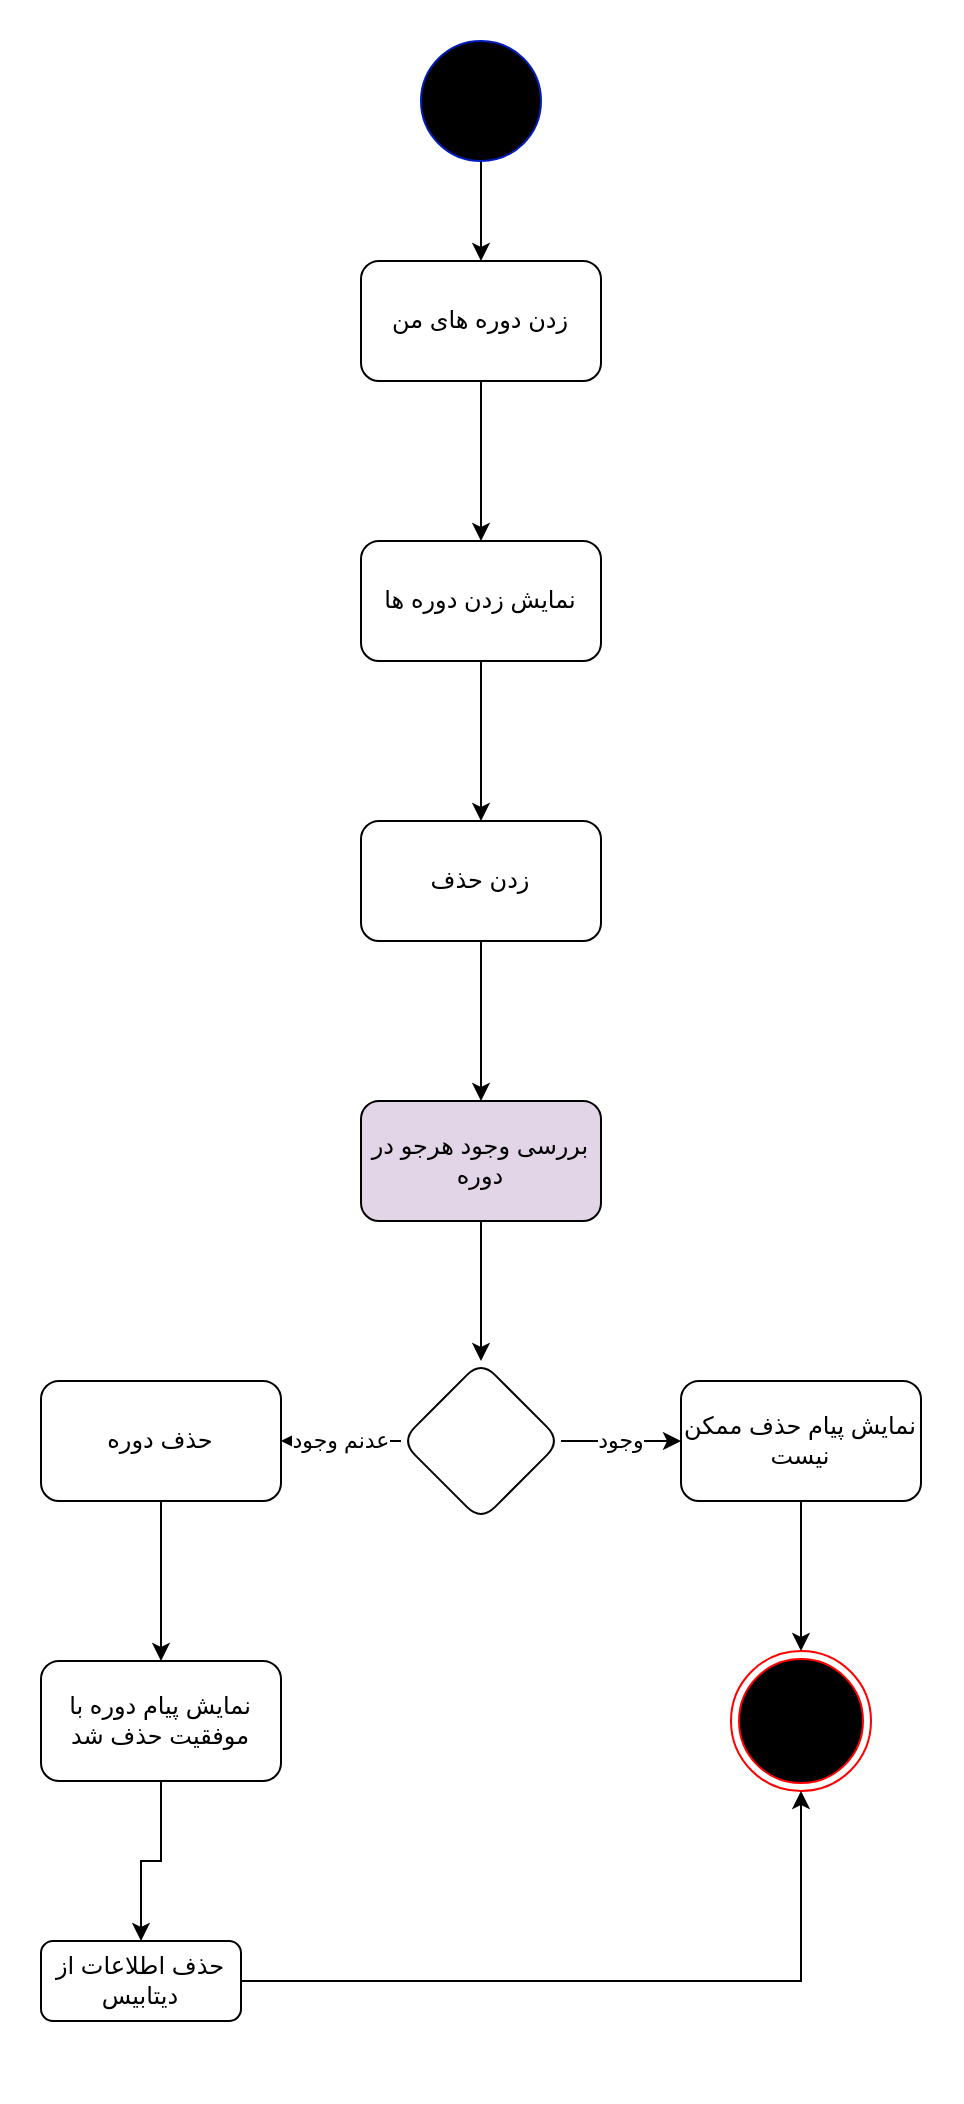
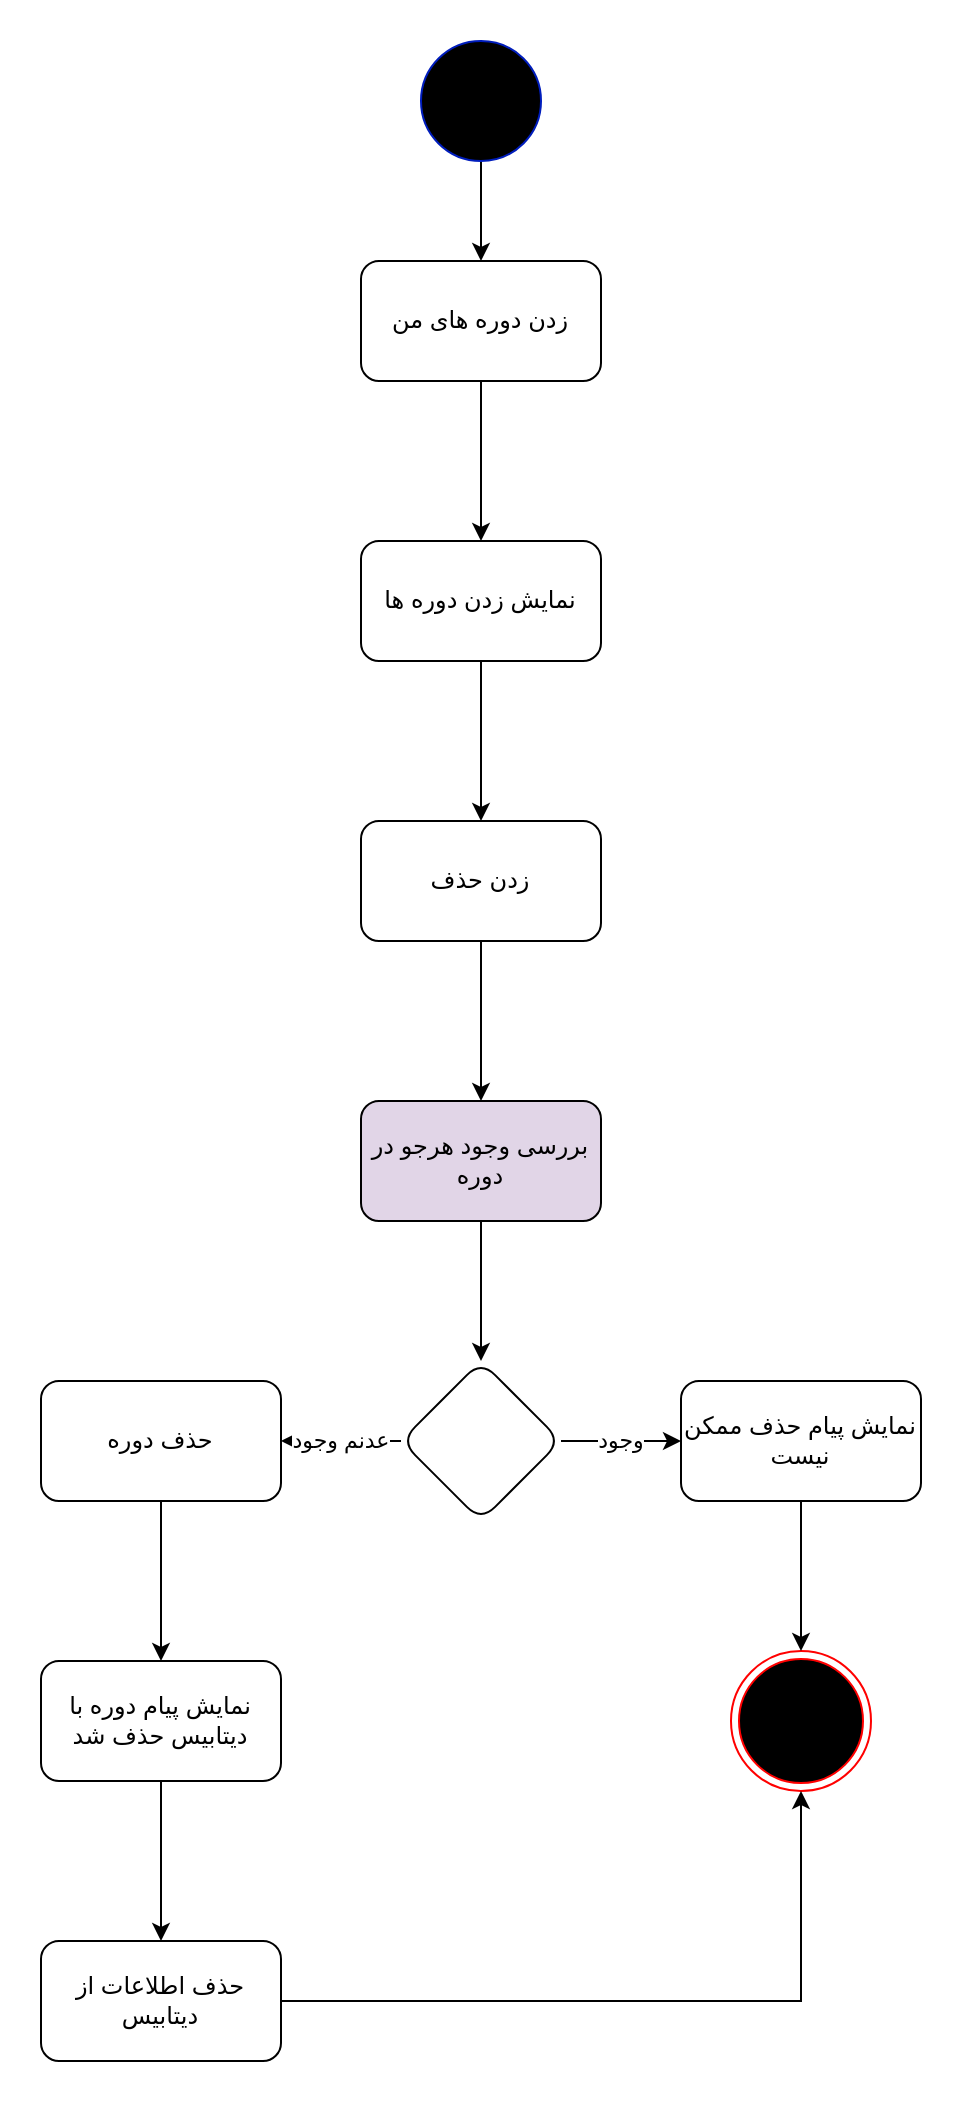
(161, 1721) -> (161, 1721)
(141, 1981) -> (161, 2001)
